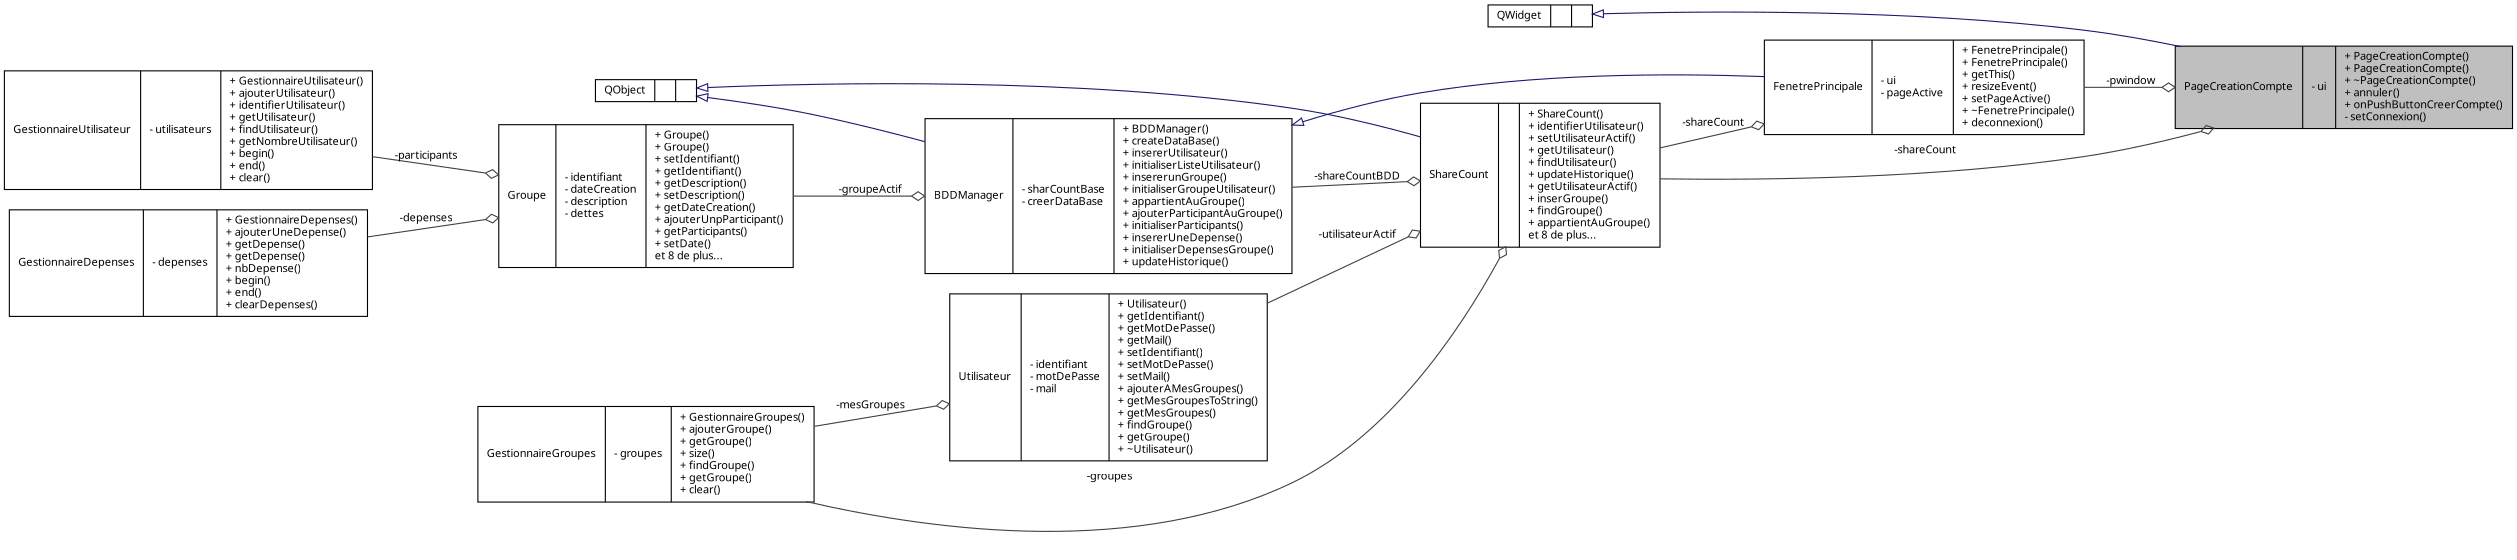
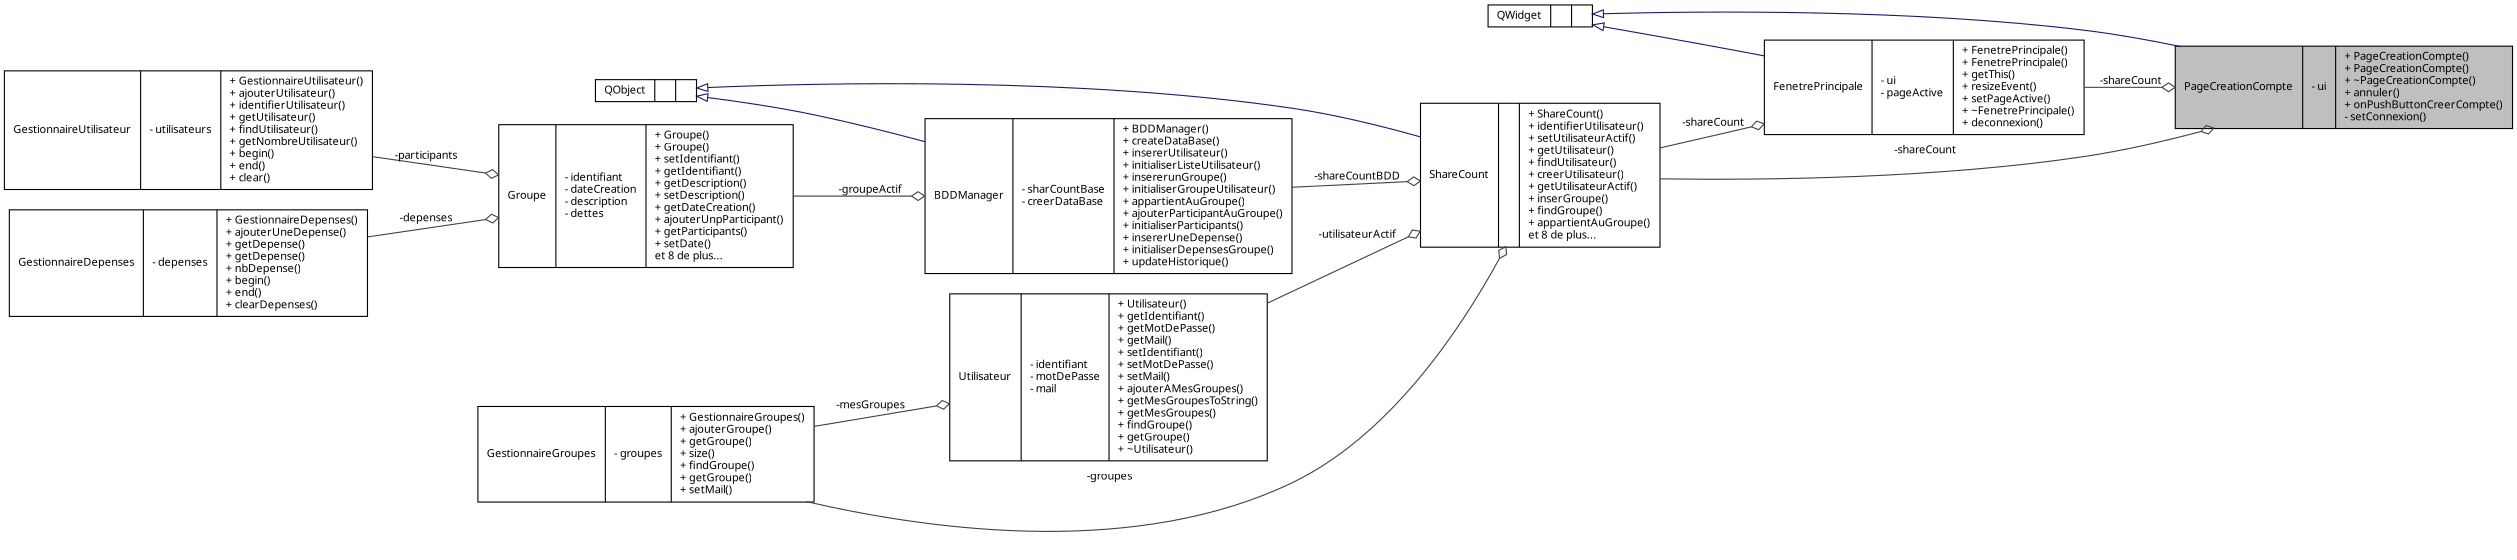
(1531, 80) -> (1684, 41)
(2130, 81) -> (2130, 81)
(1581, 175) -> (1577, 175)
(700, 490) -> (706, 490)
